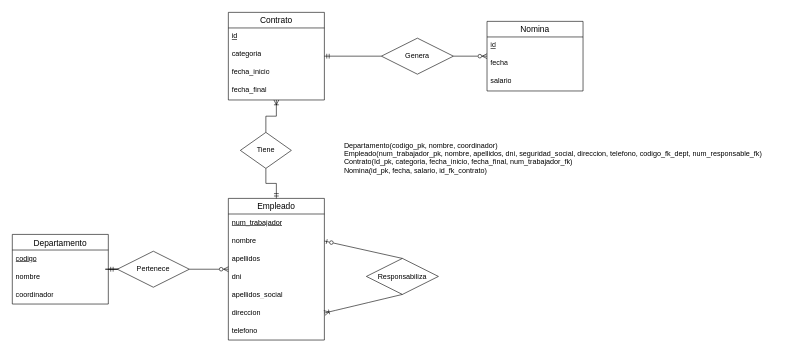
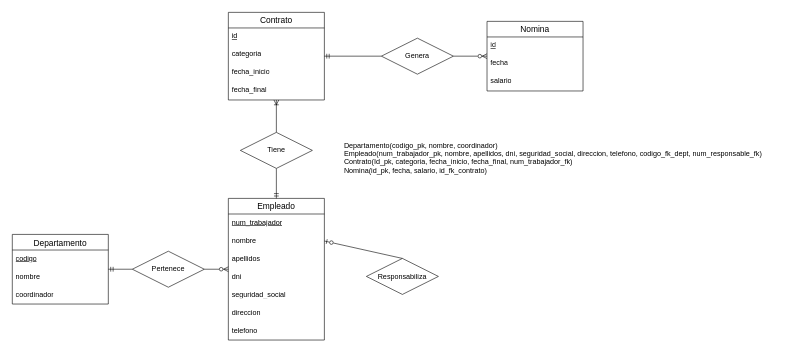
(266, 150) -> (276, 150)
(153, 269) -> (168, 269)
(259, 294) -> (261, 294)
(363, 304) -> none
